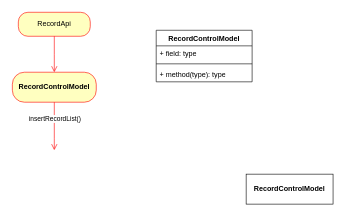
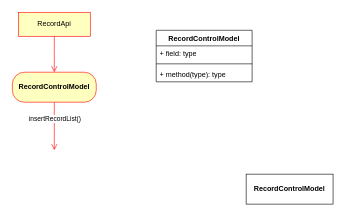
(54, 24) -> (54, 24)
